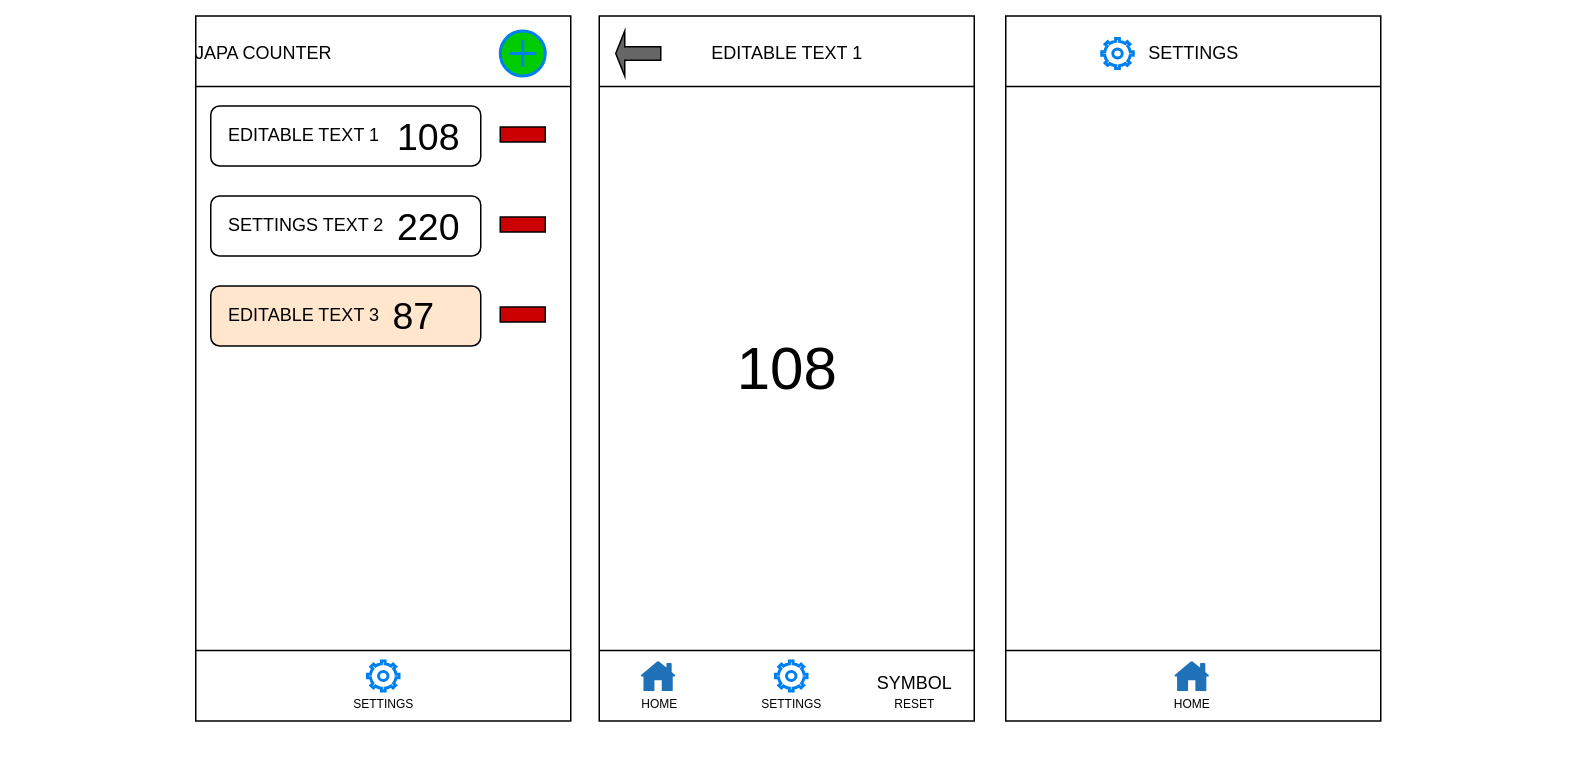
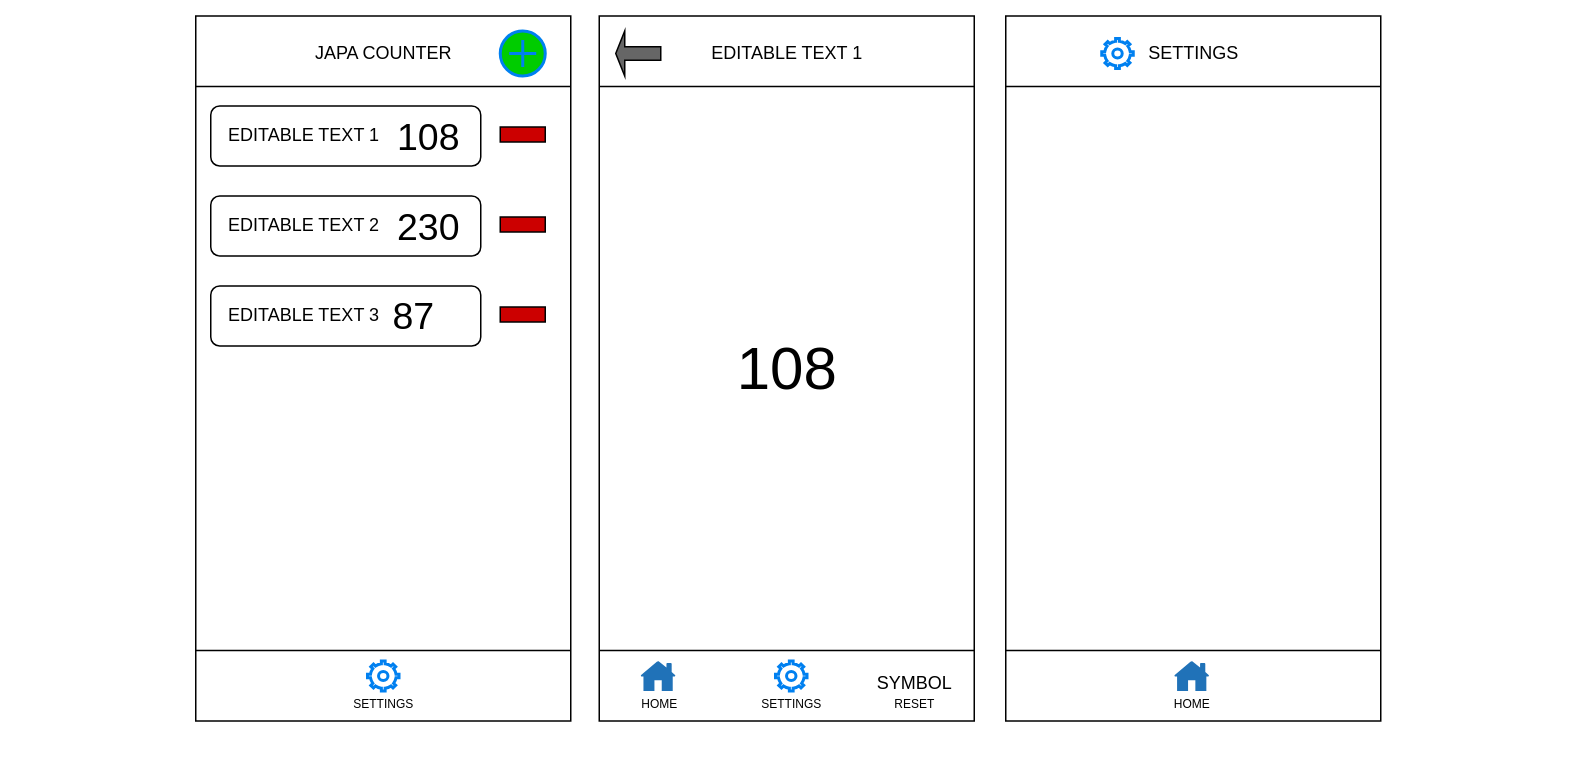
(263, 53) -> (383, 53)
(285, 226) -> (285, 226)
(429, 226) -> (429, 226)
(346, 316) -> (346, 316)
